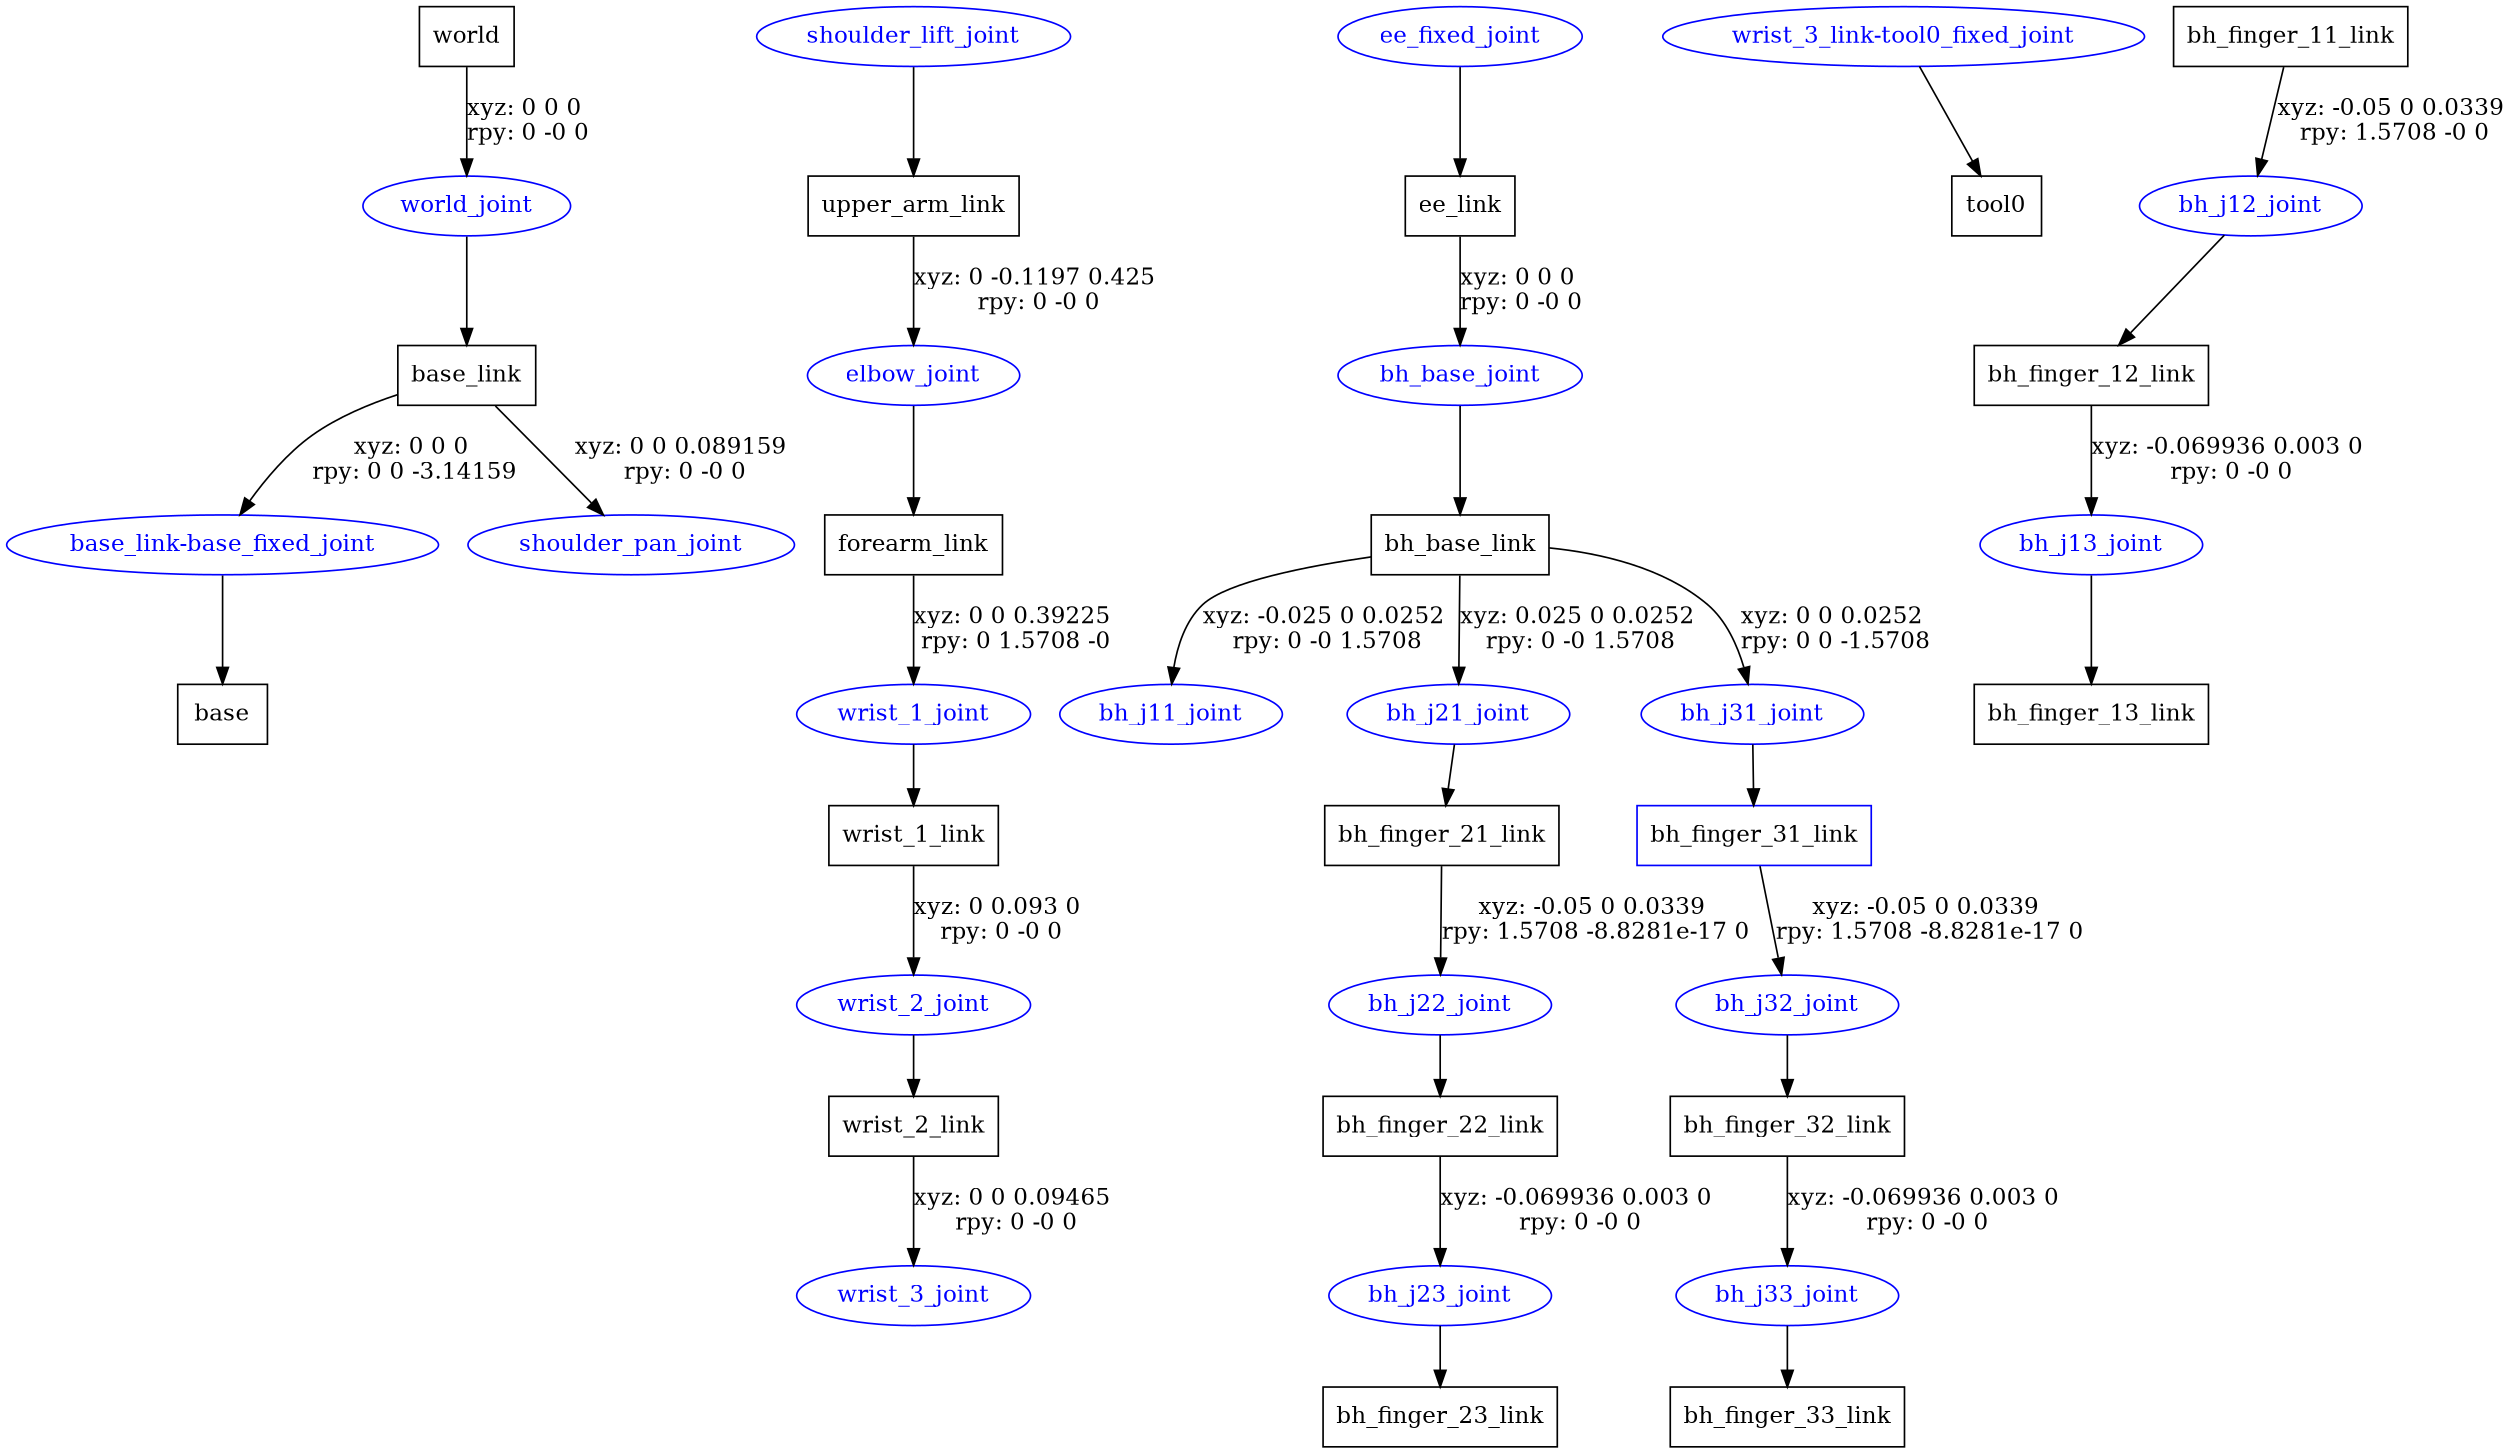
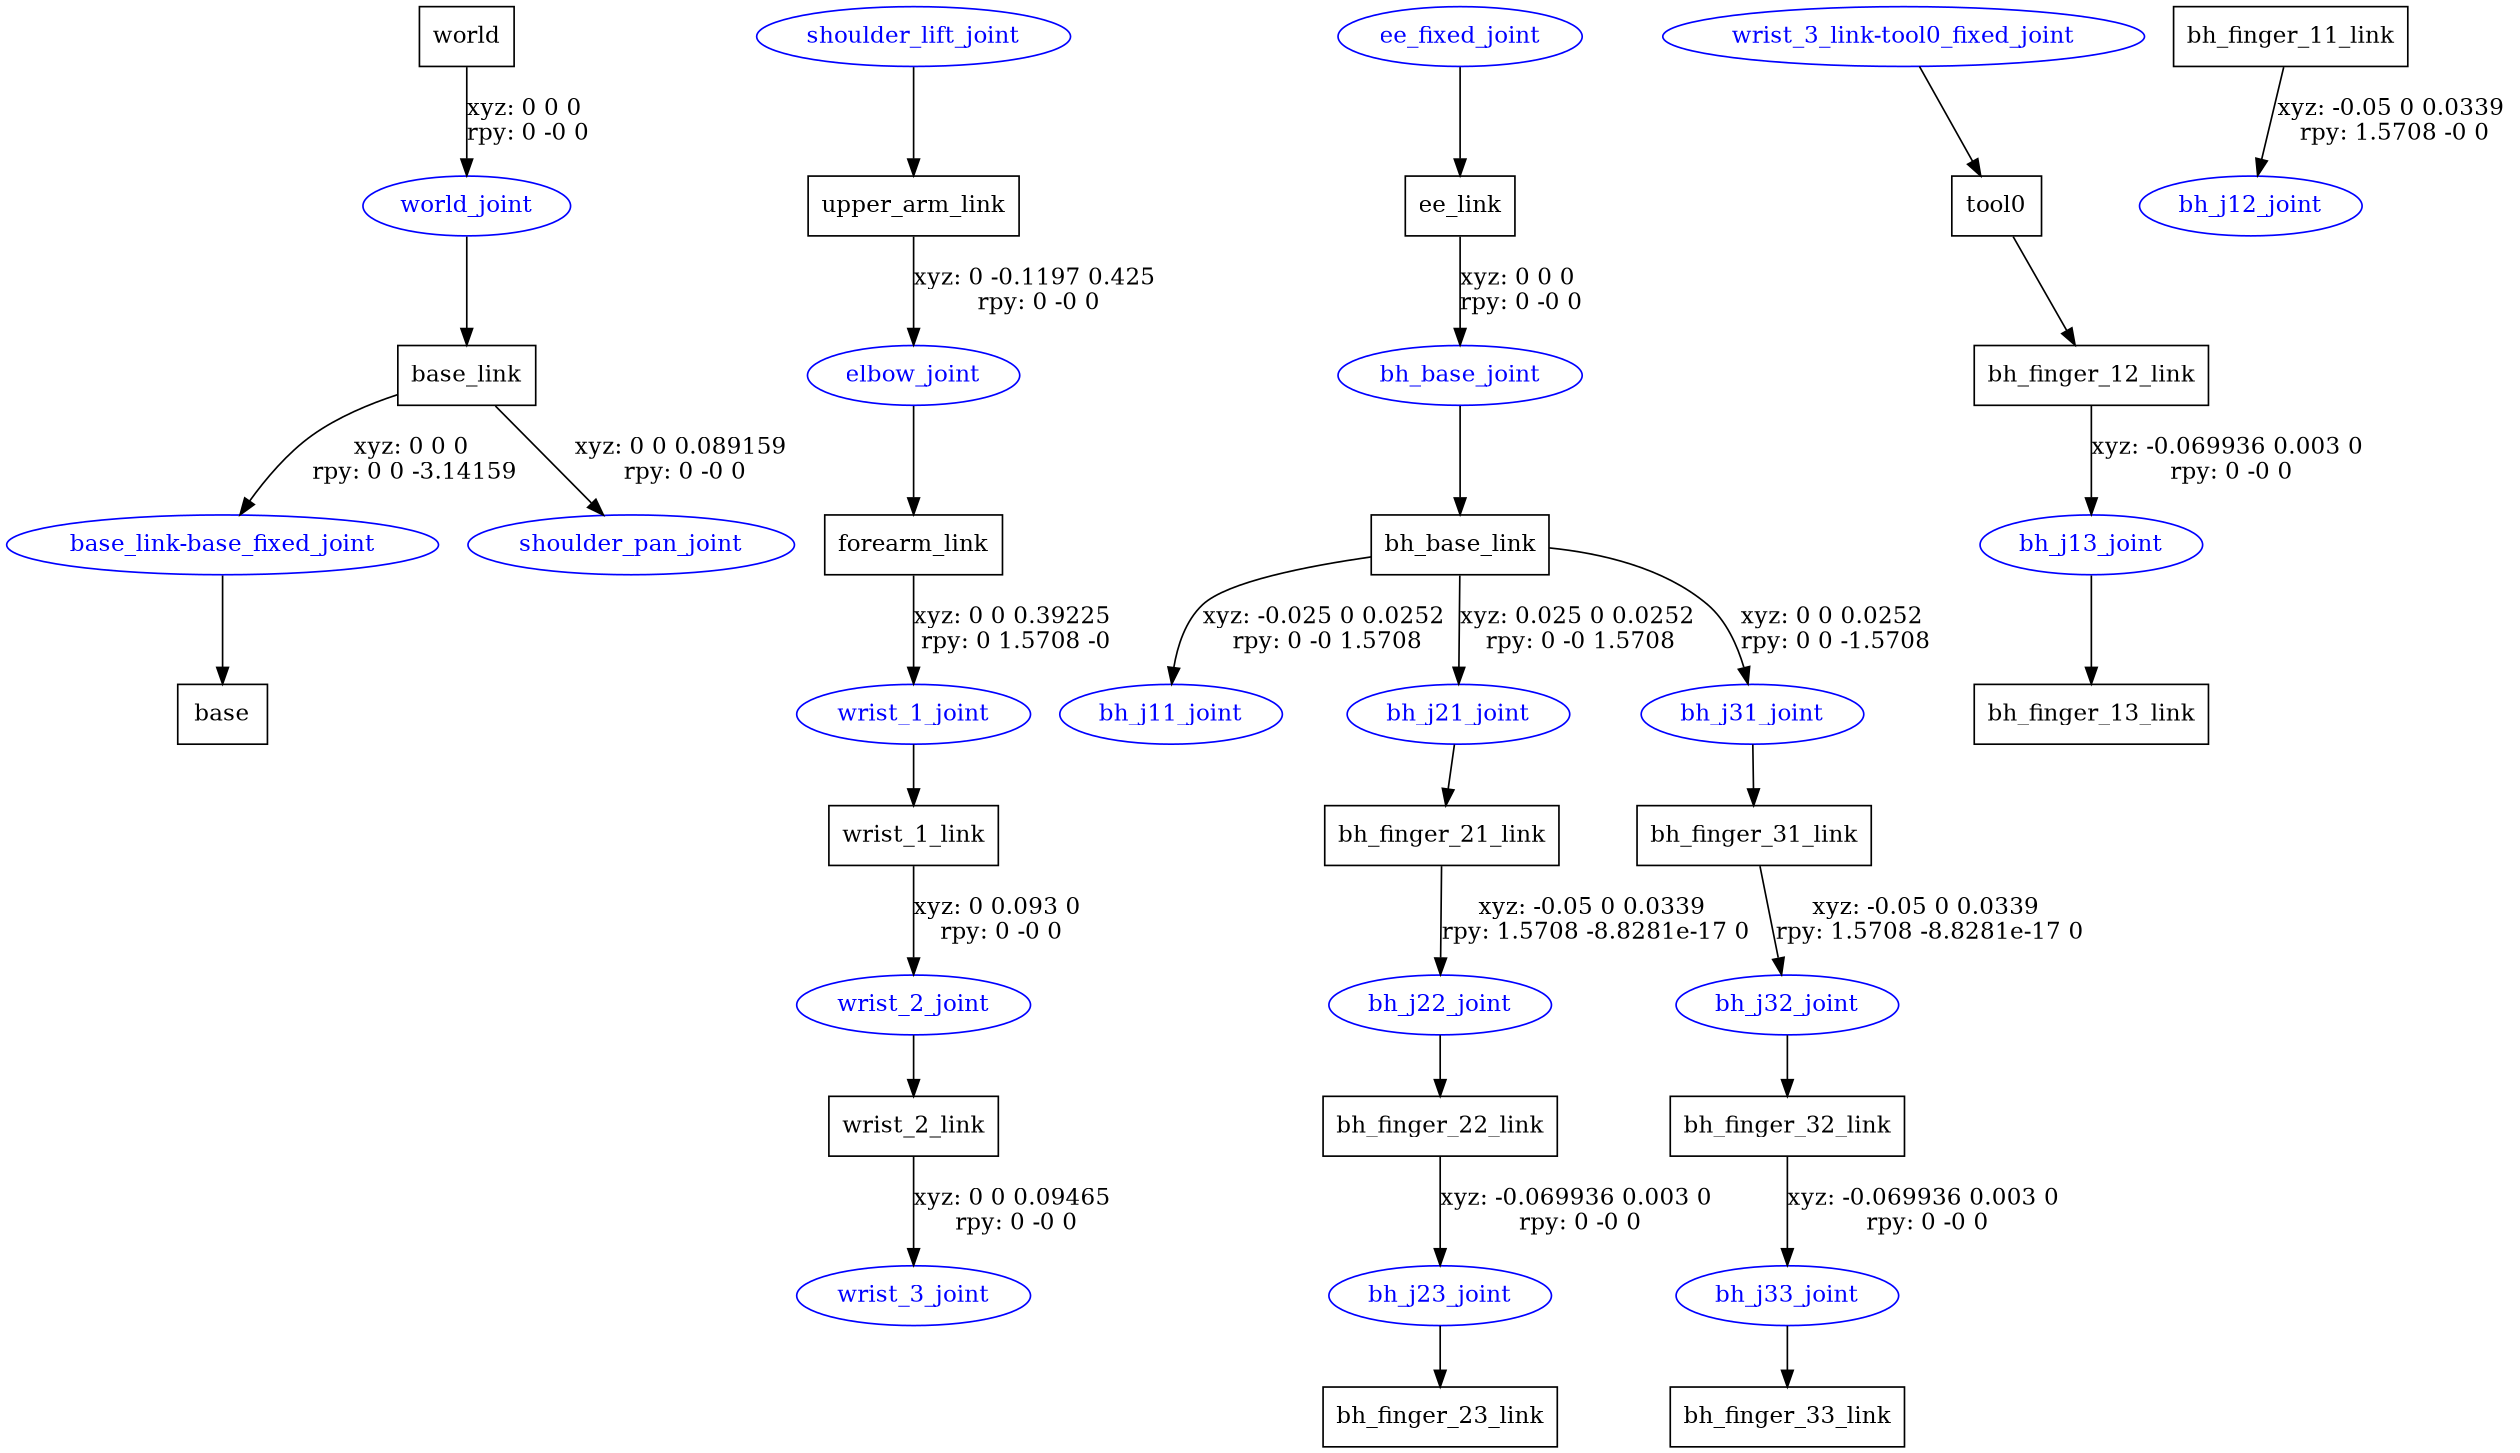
(2177, 284) -> (2040, 284)
(1754, 836) -> (1754, 836)
